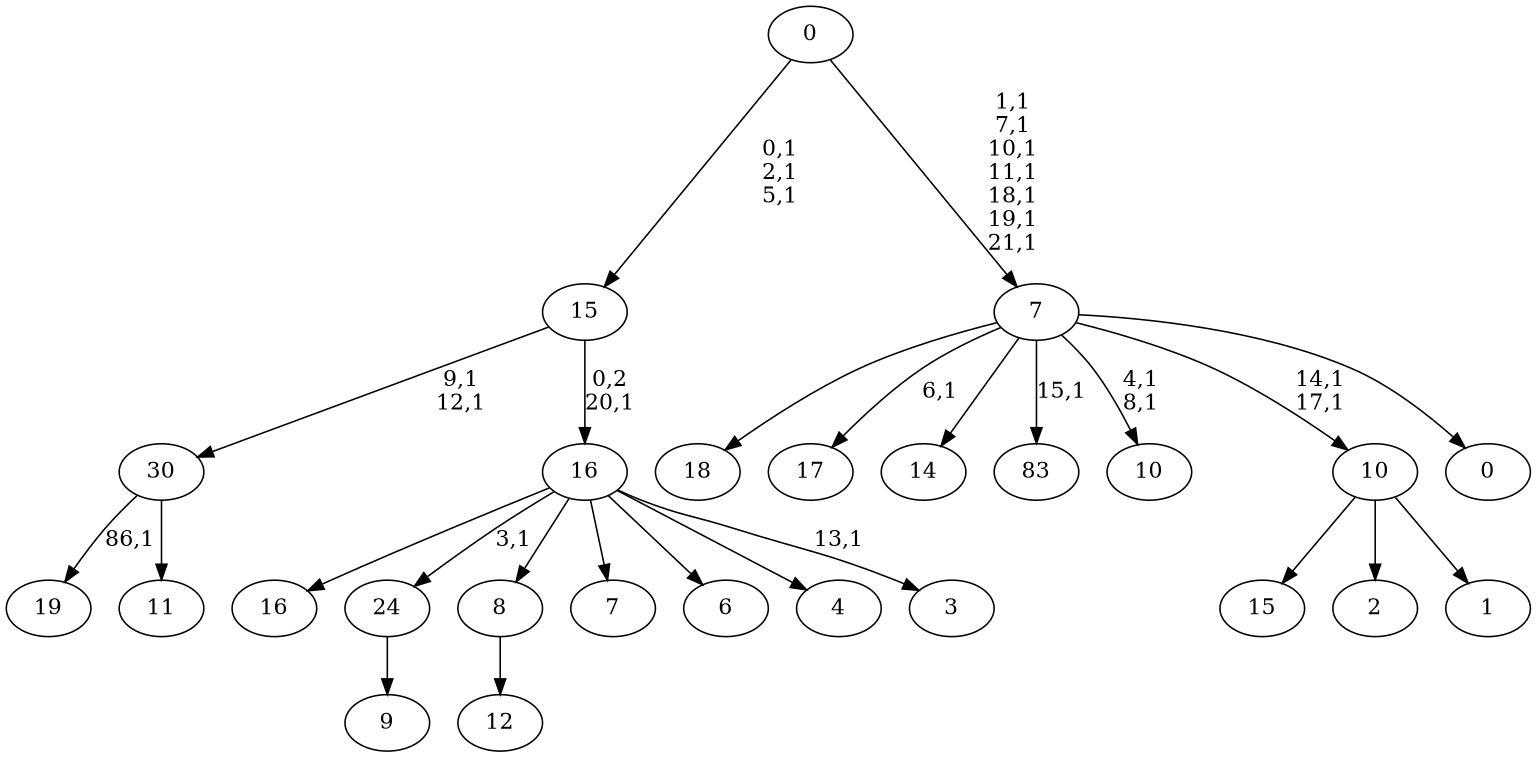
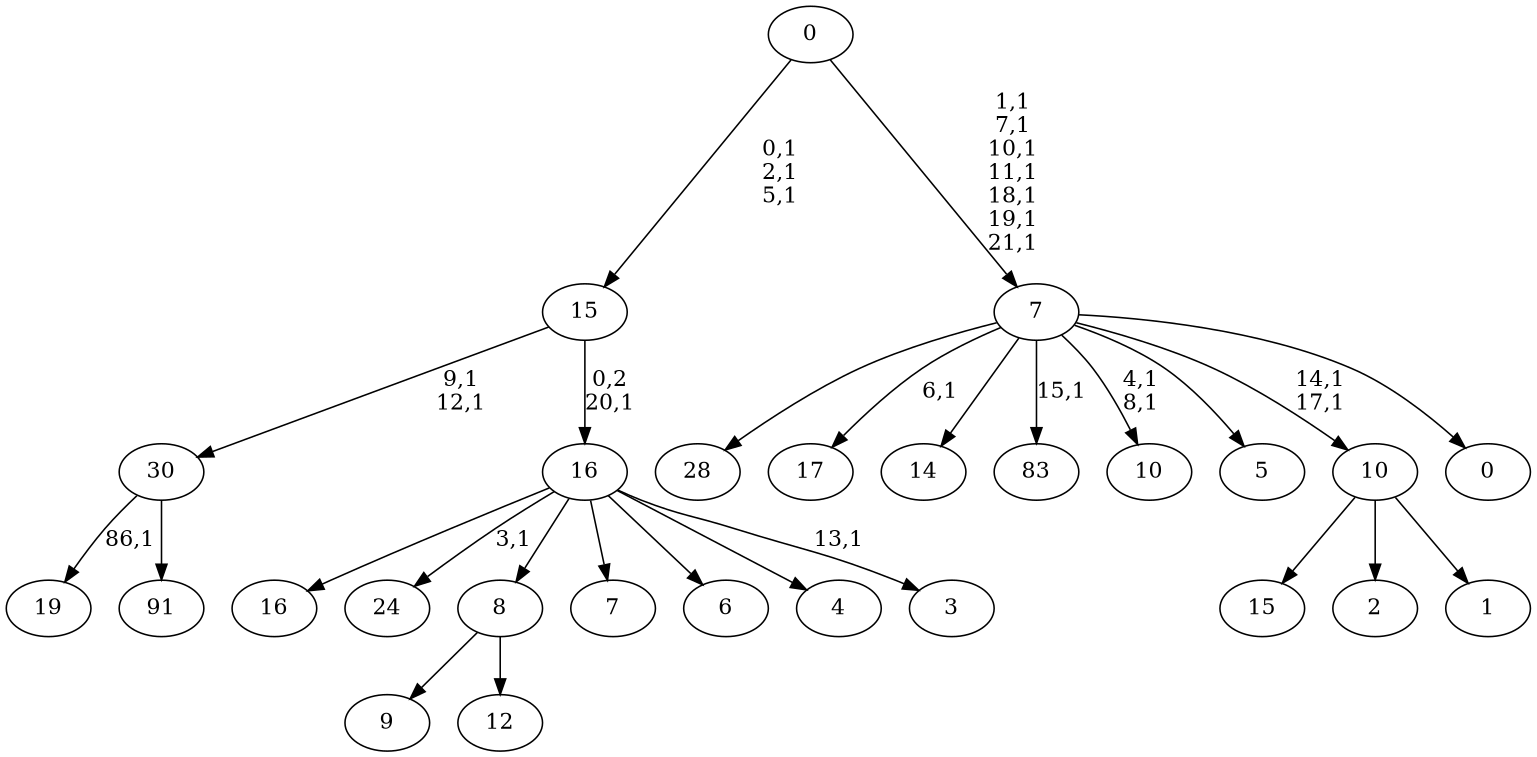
(698, 472) -> (698, 472)
none -> (1262, 472)
(162, 608) -> (162, 608)
(387, 658) -> (449, 660)
